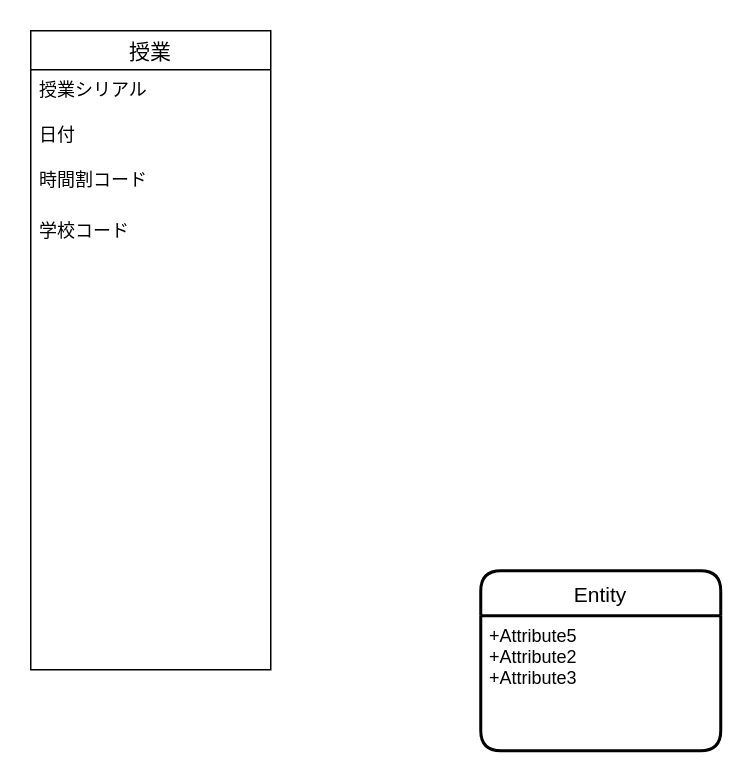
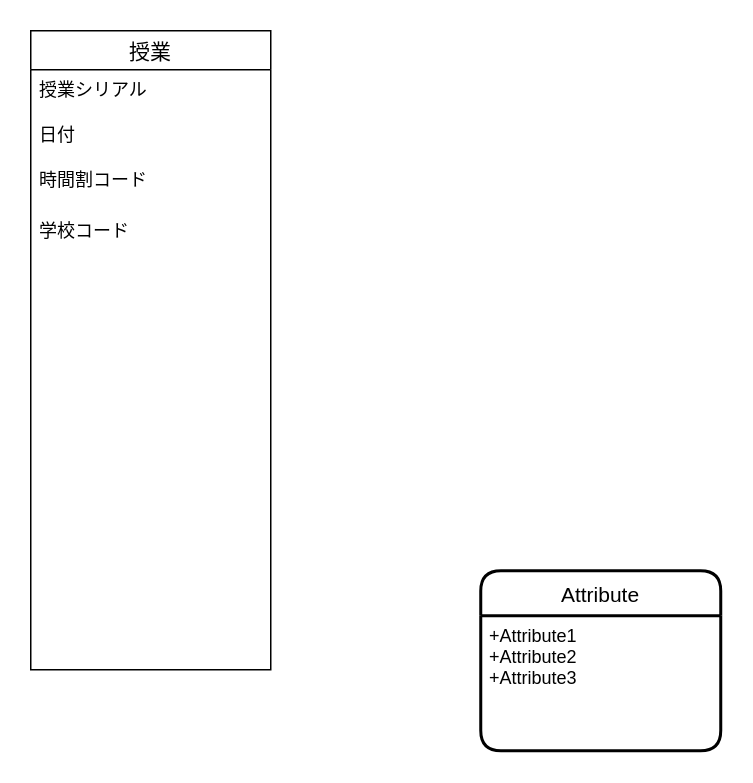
(600, 595) -> (600, 595)
(542, 636) -> (542, 636)
